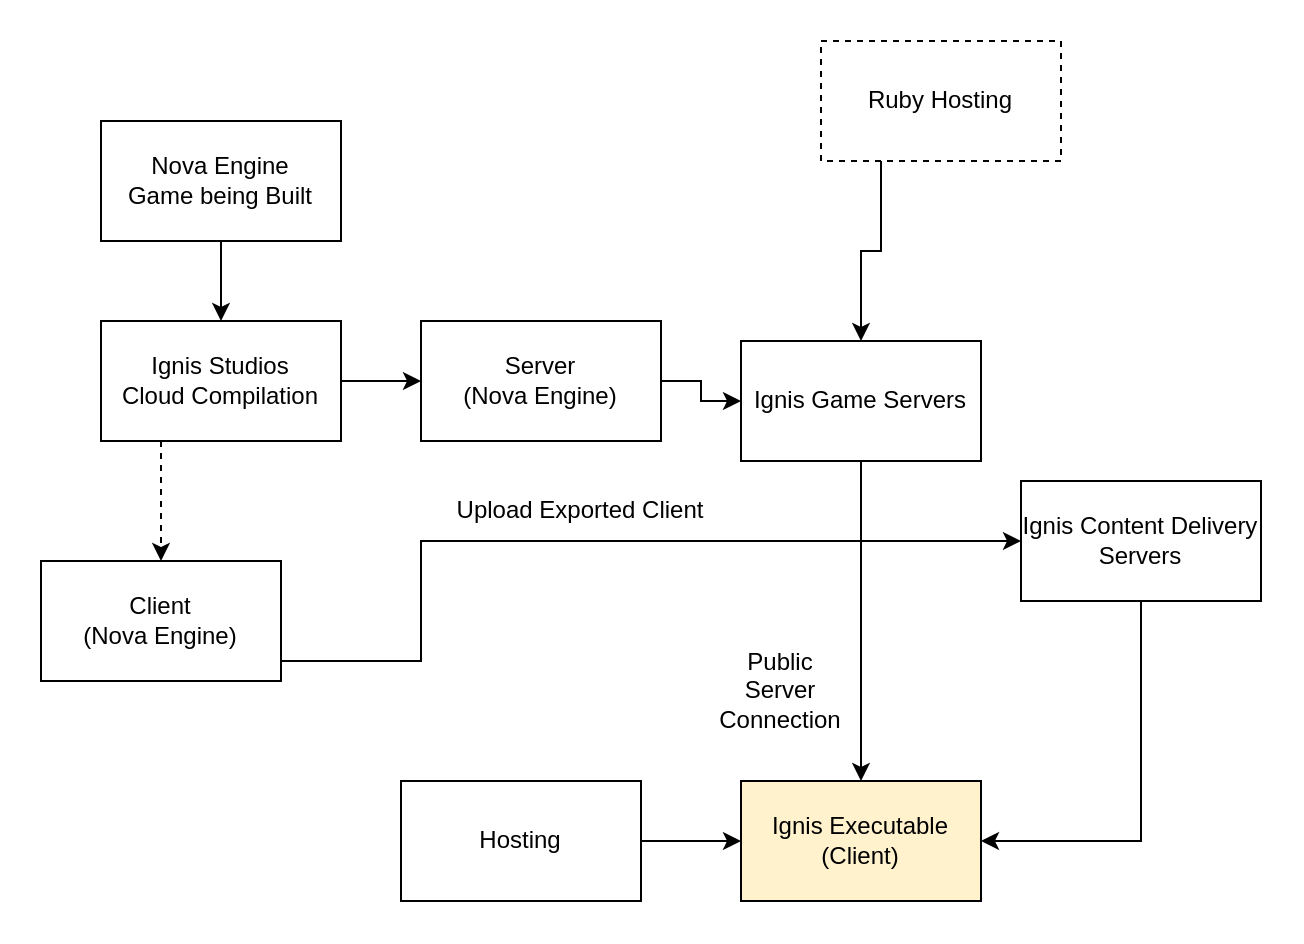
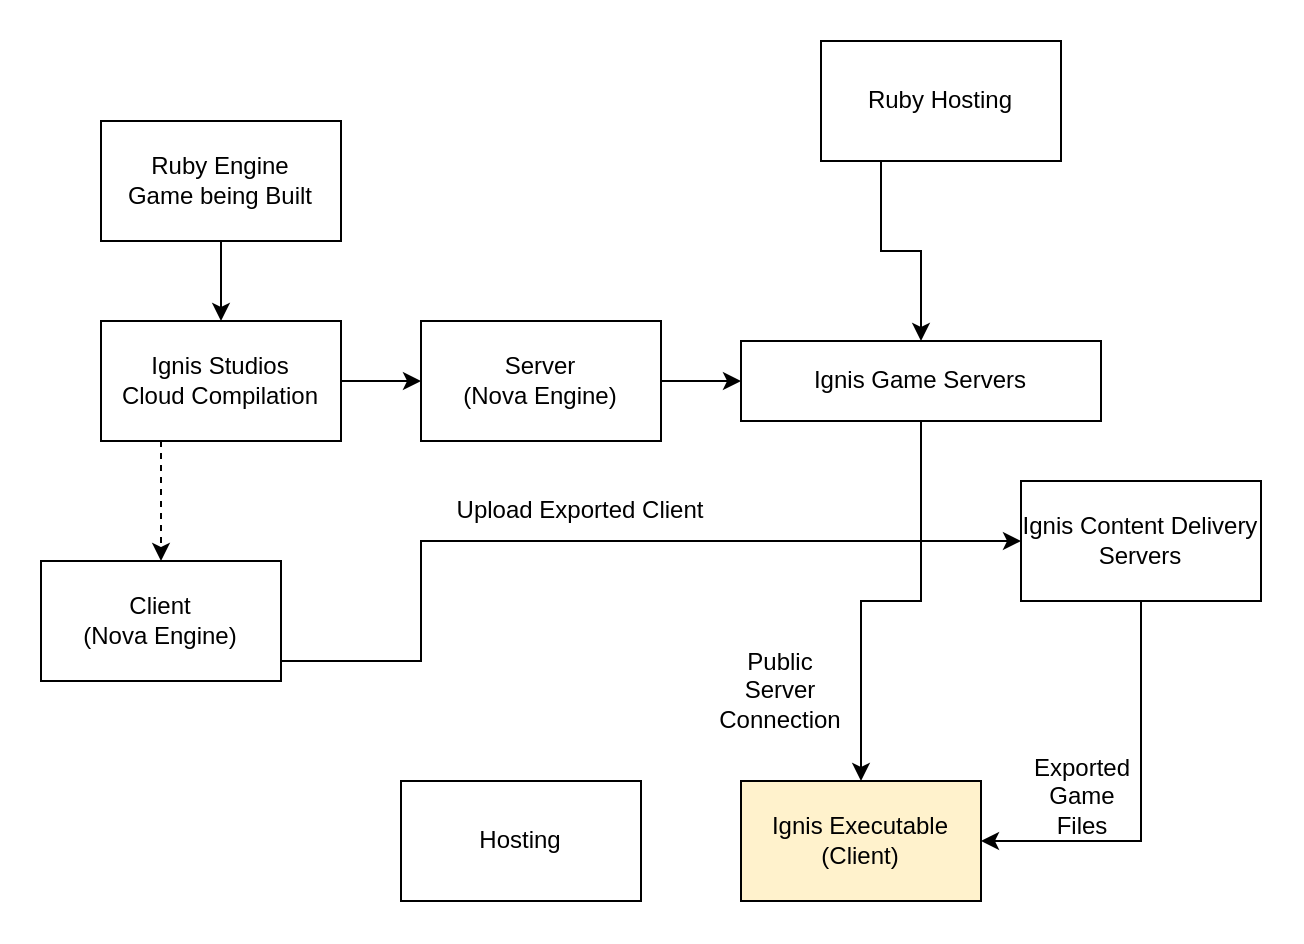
(941, 101) -> (941, 101)
(221, 181) -> (221, 181)
(861, 401) -> (921, 381)
none -> (1083, 797)
(684, 841) -> none
